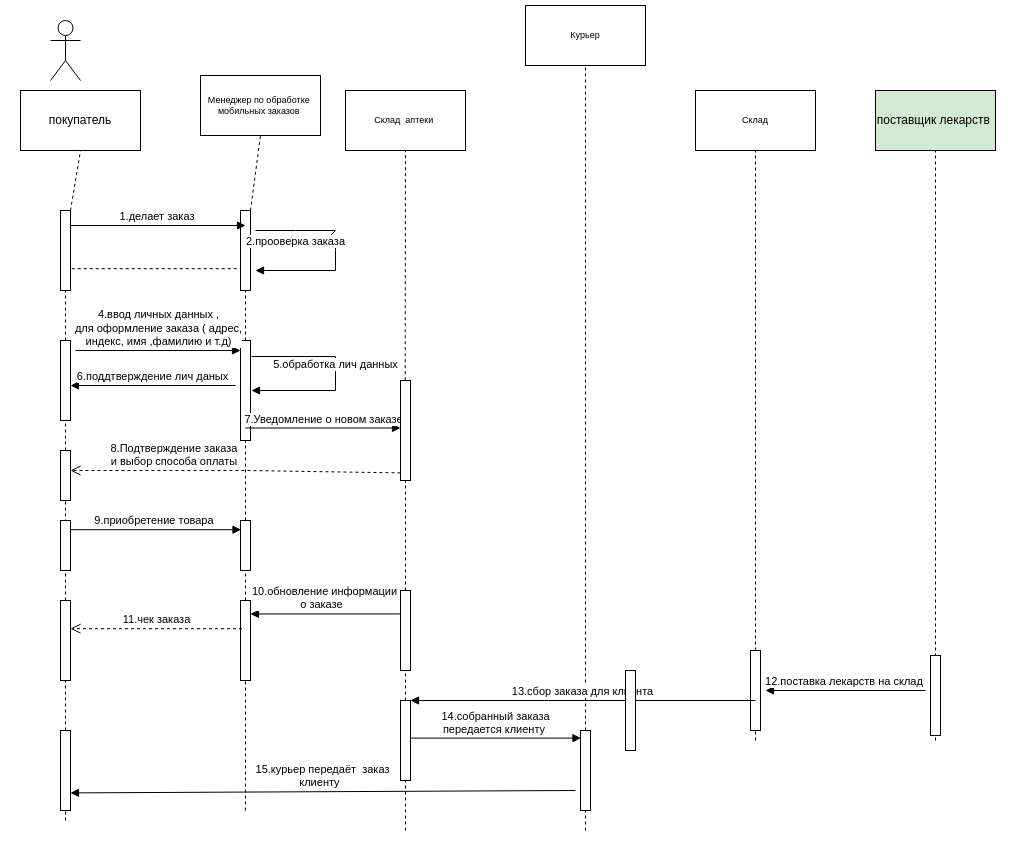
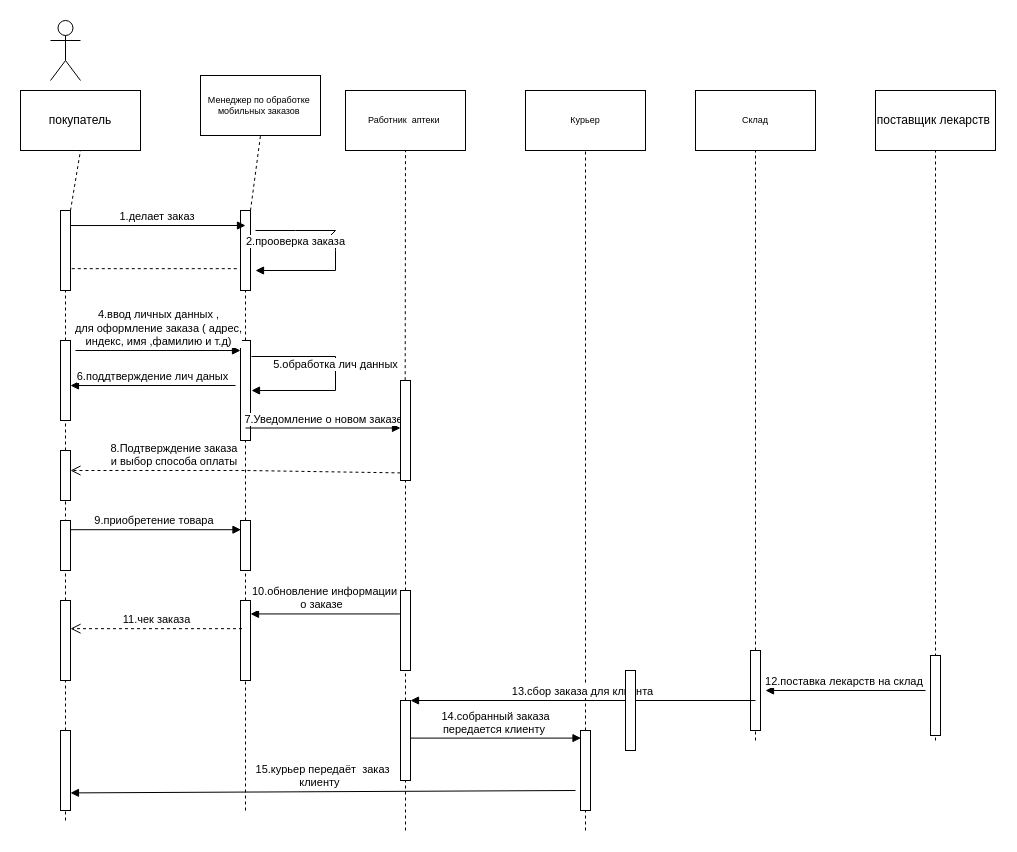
(586, 36) -> (586, 121)
(406, 121) -> (406, 121)
(936, 121) -> (936, 121)
